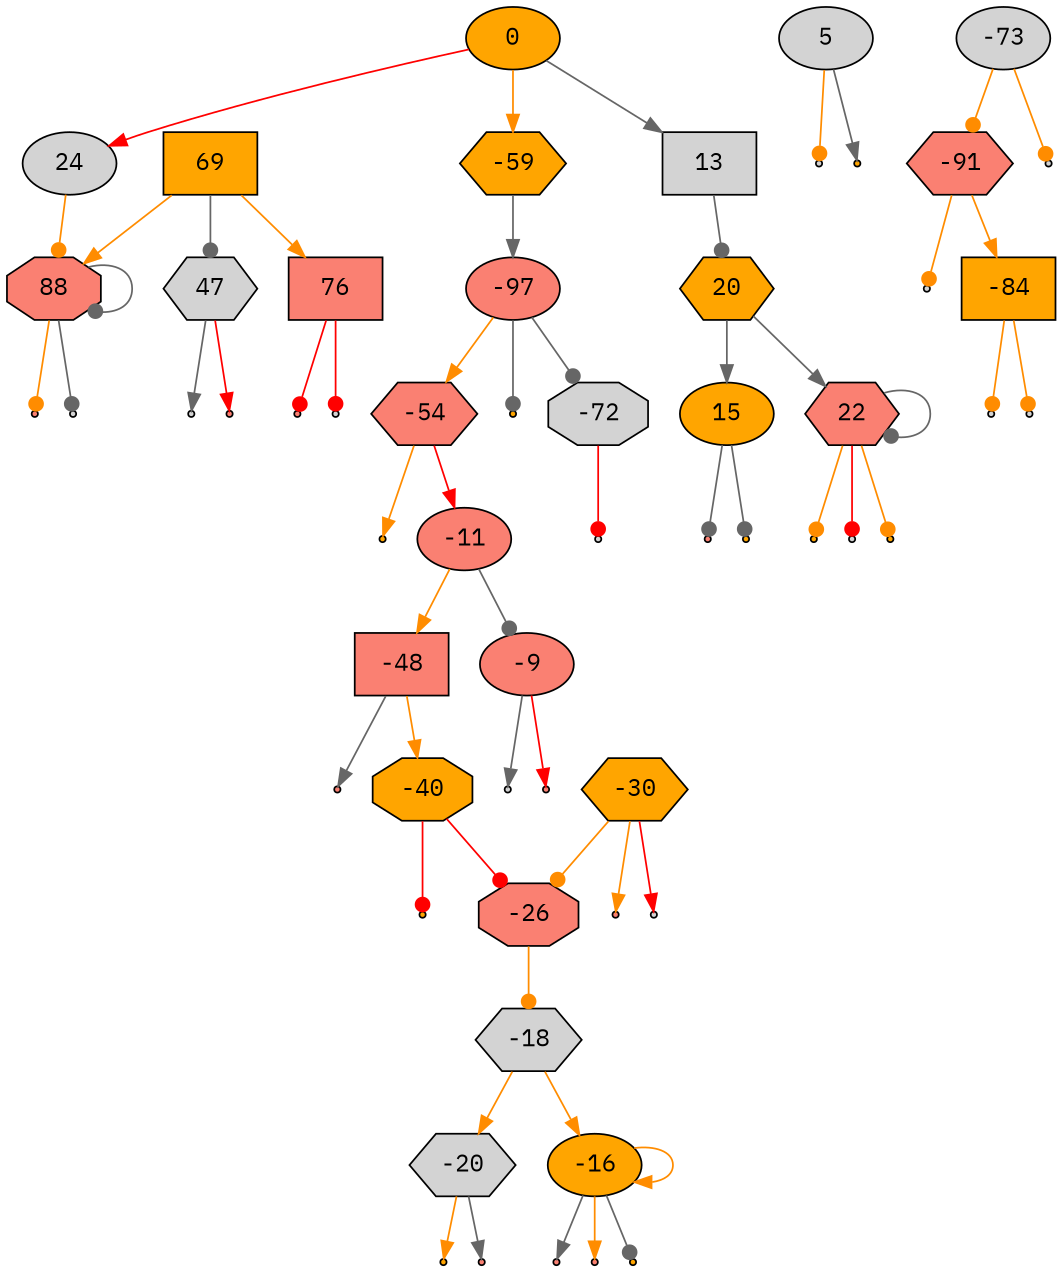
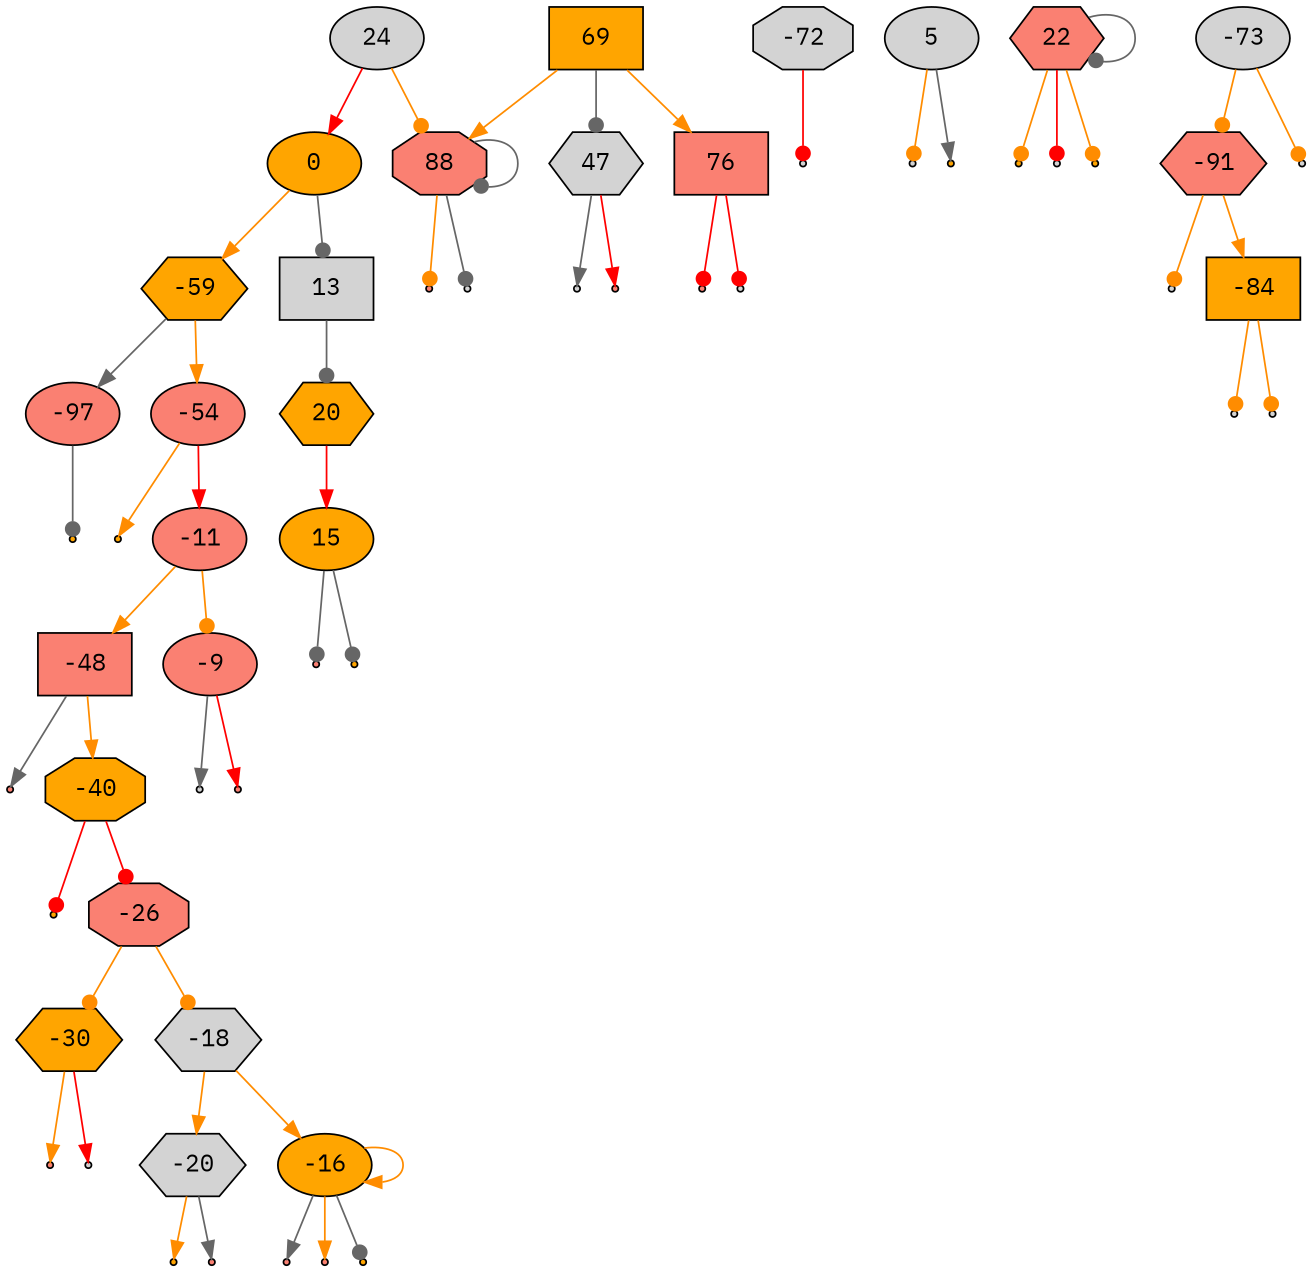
(296, 90) -> (350, 93)
(597, 92) -> (320, 219)
(475, 342) -> (196, 343)
(727, 343) -> (327, 468)
(550, 344) -> none
(783, 345) -> none
(424, 414) -> (198, 414)
(492, 595) -> (204, 595)
(585, 848) -> (107, 971)
